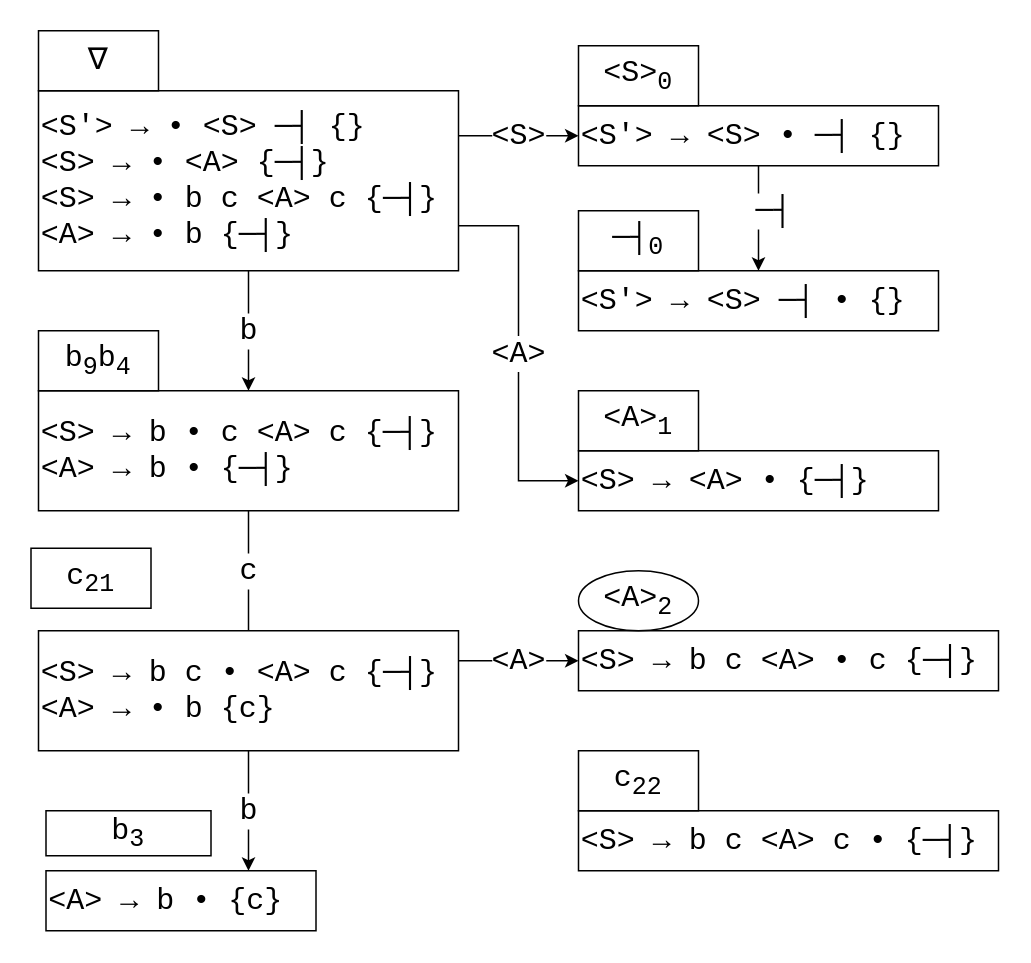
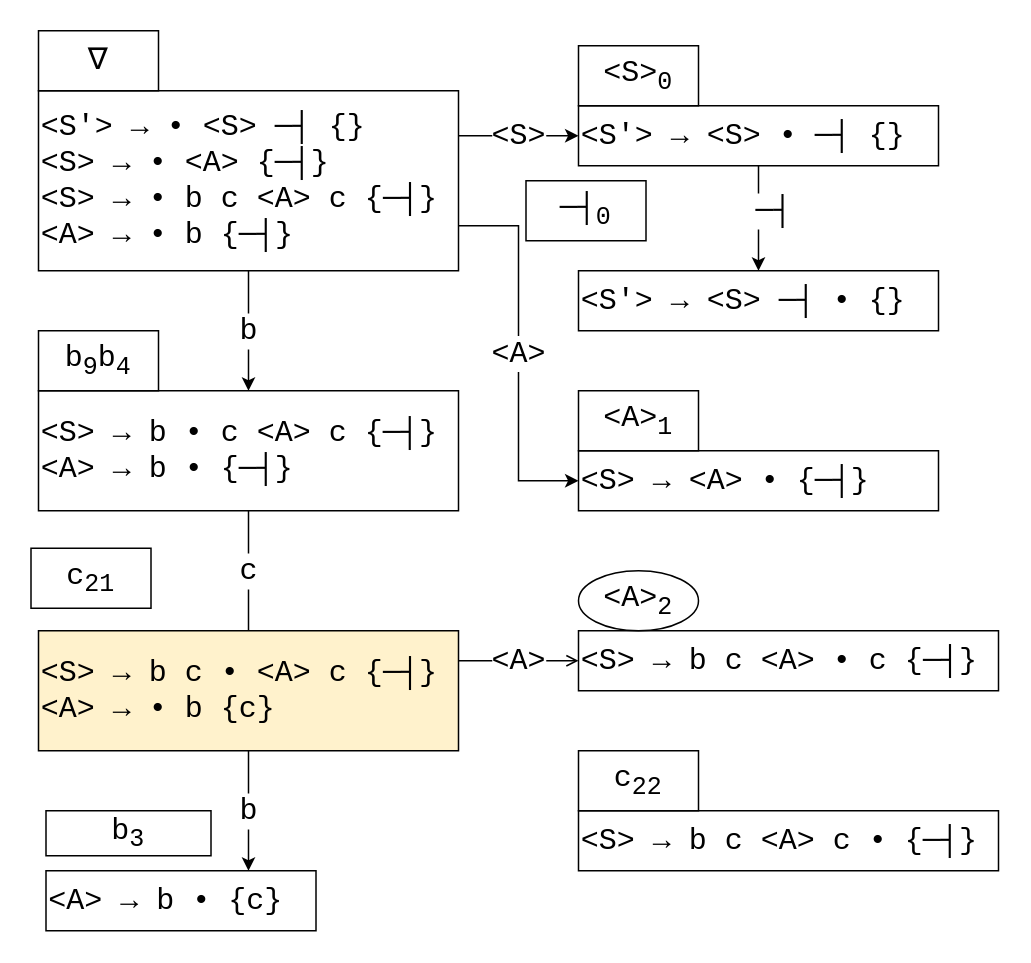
(638, 241) -> (586, 211)
(567, 661) -> (569, 661)
(248, 691) -> (248, 691)
